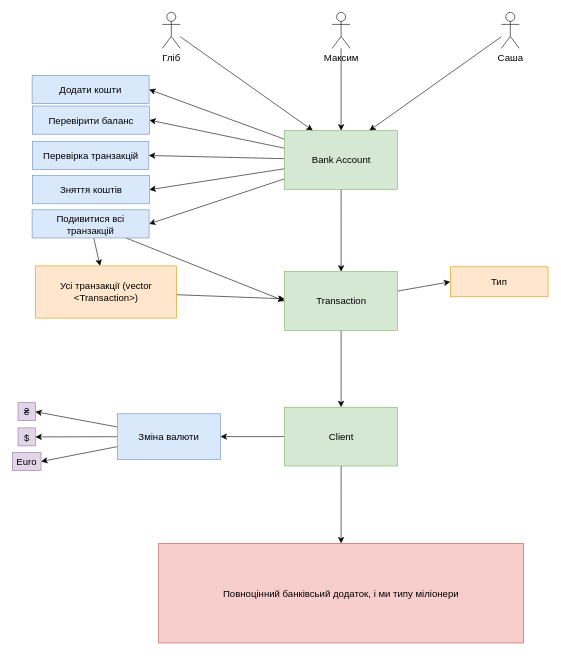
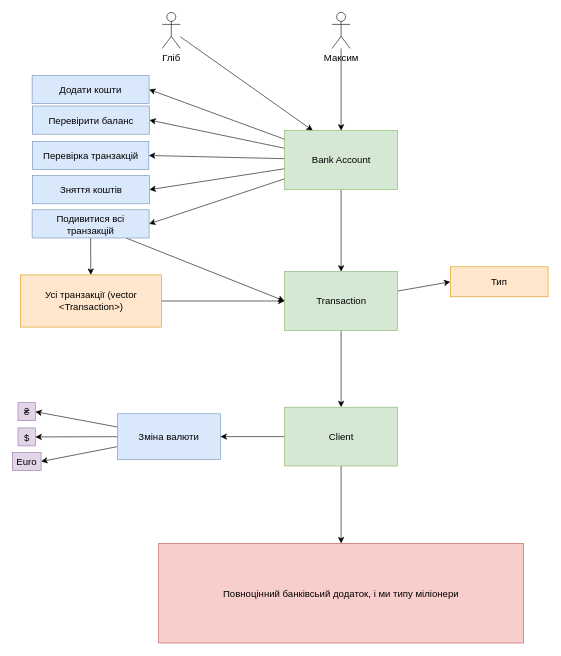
(510, 30) -> none
(436, 83) -> none
(106, 292) -> (91, 301)
